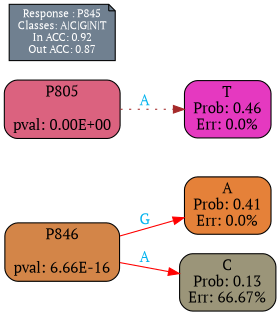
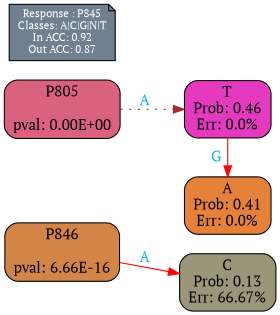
(147, 228) -> (228, 152)
